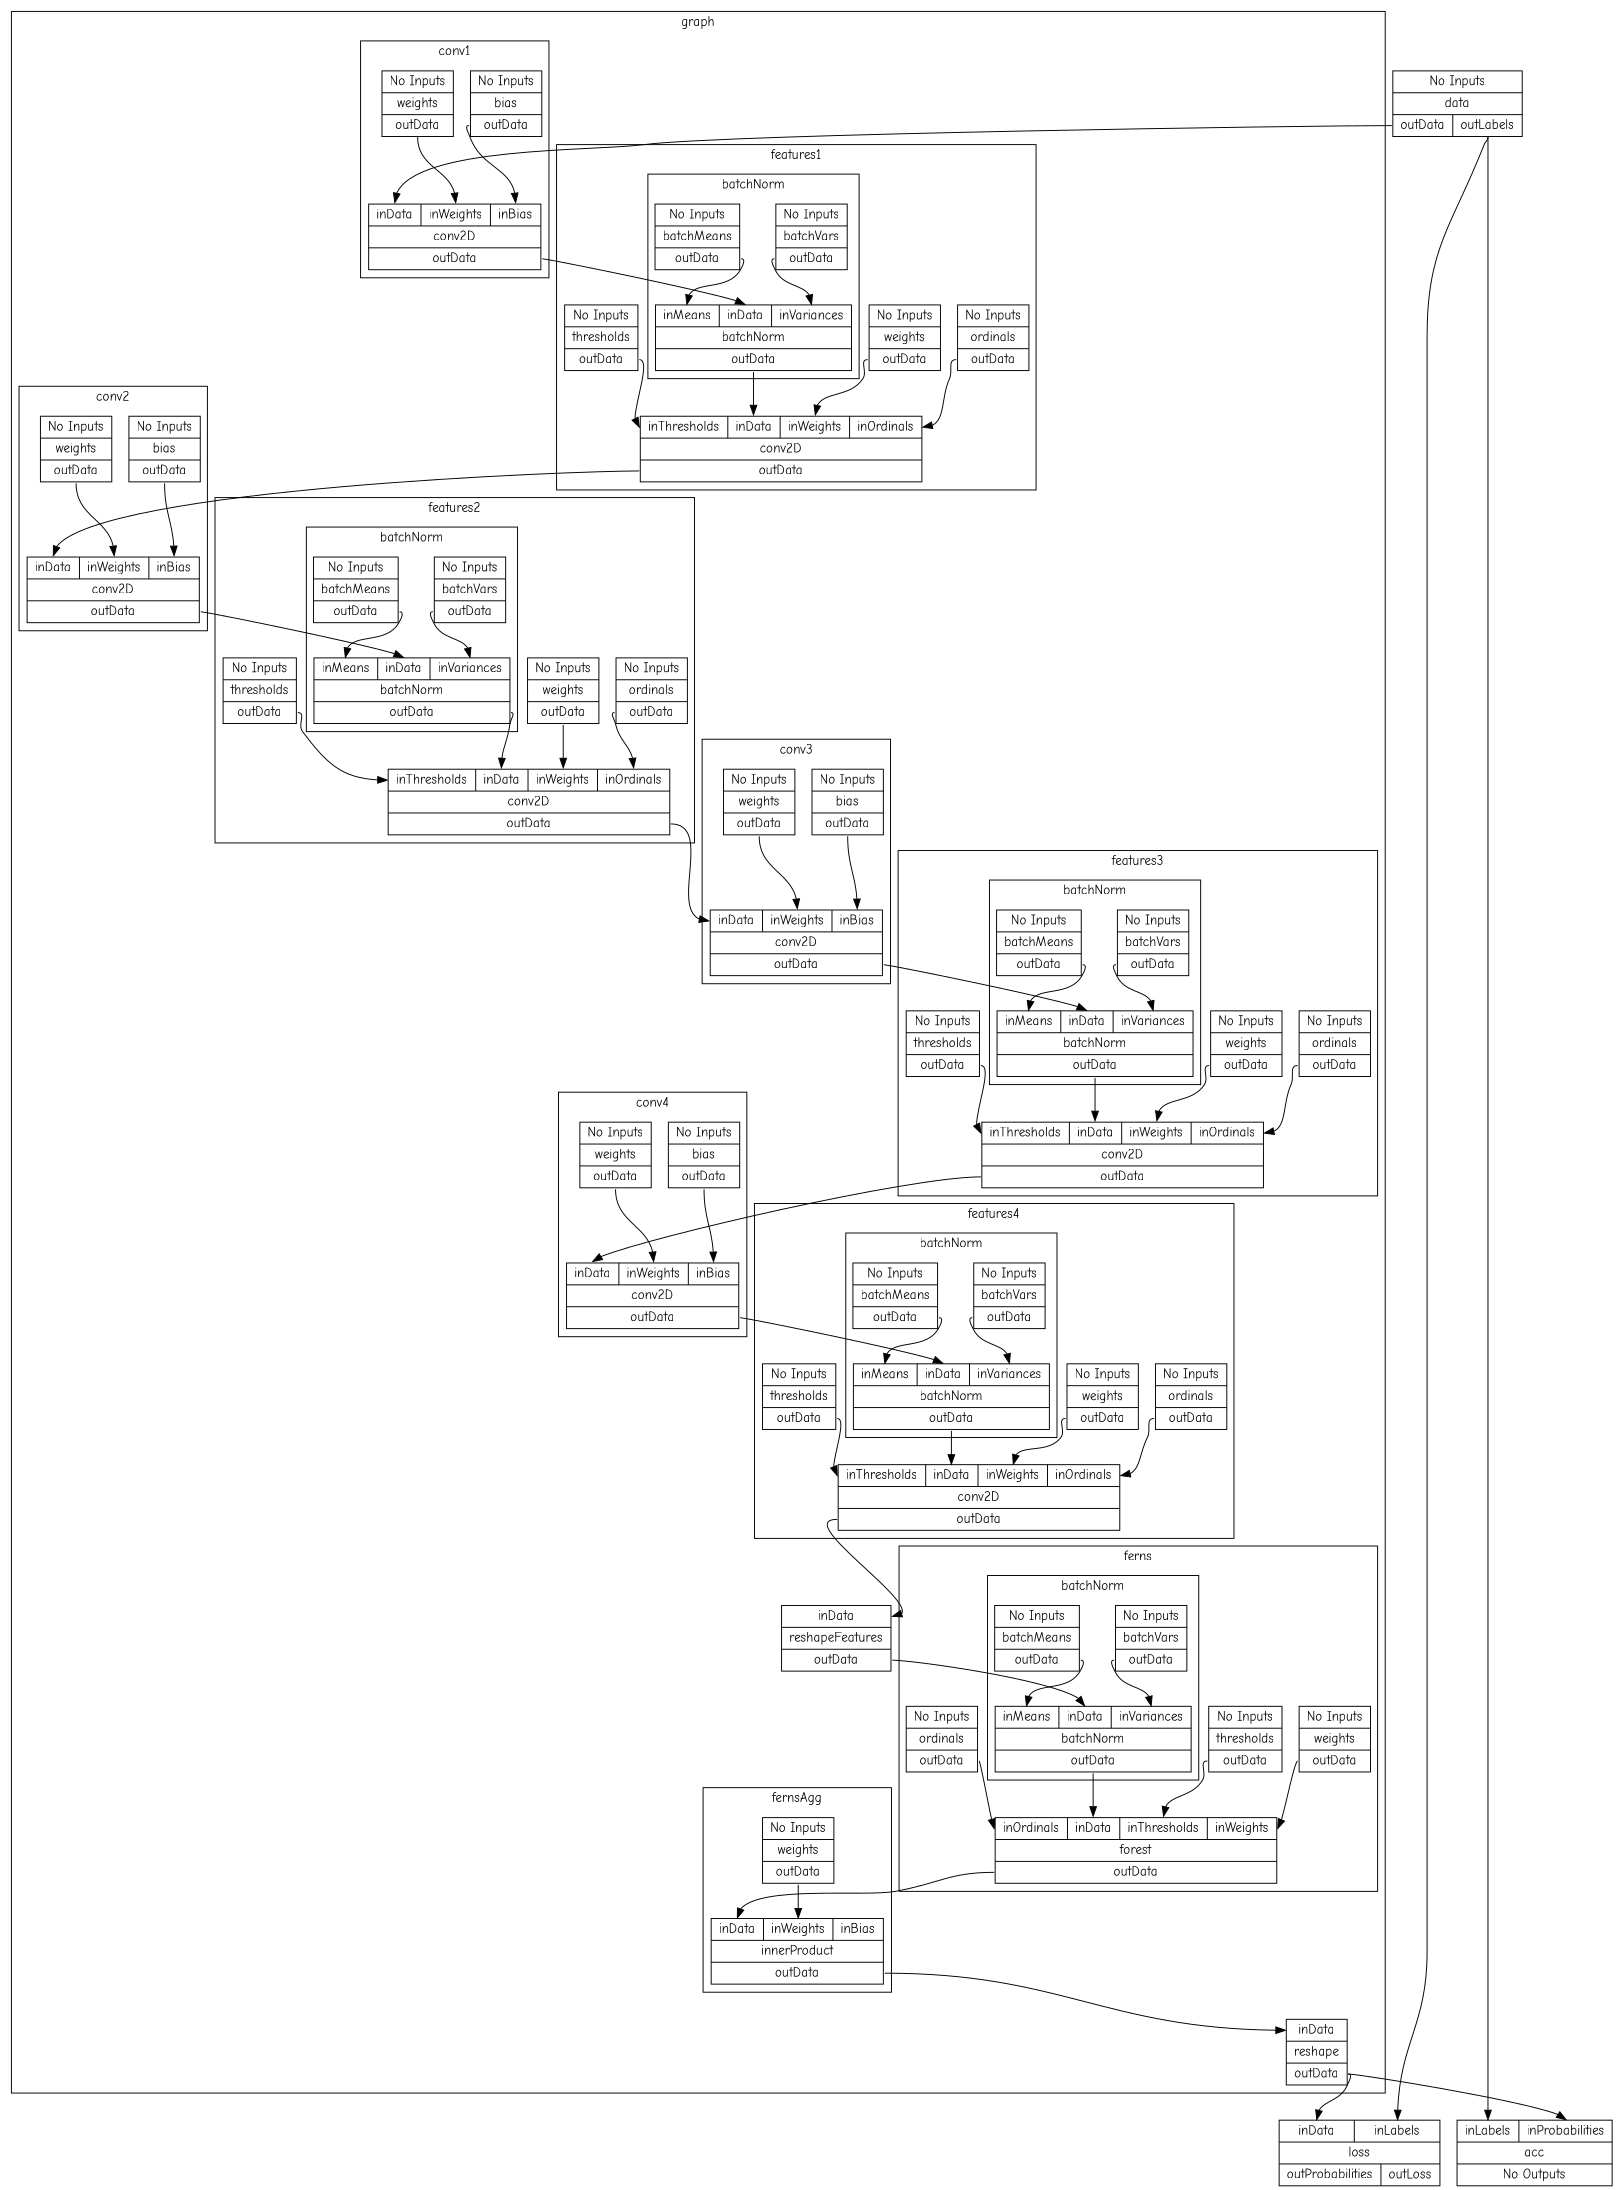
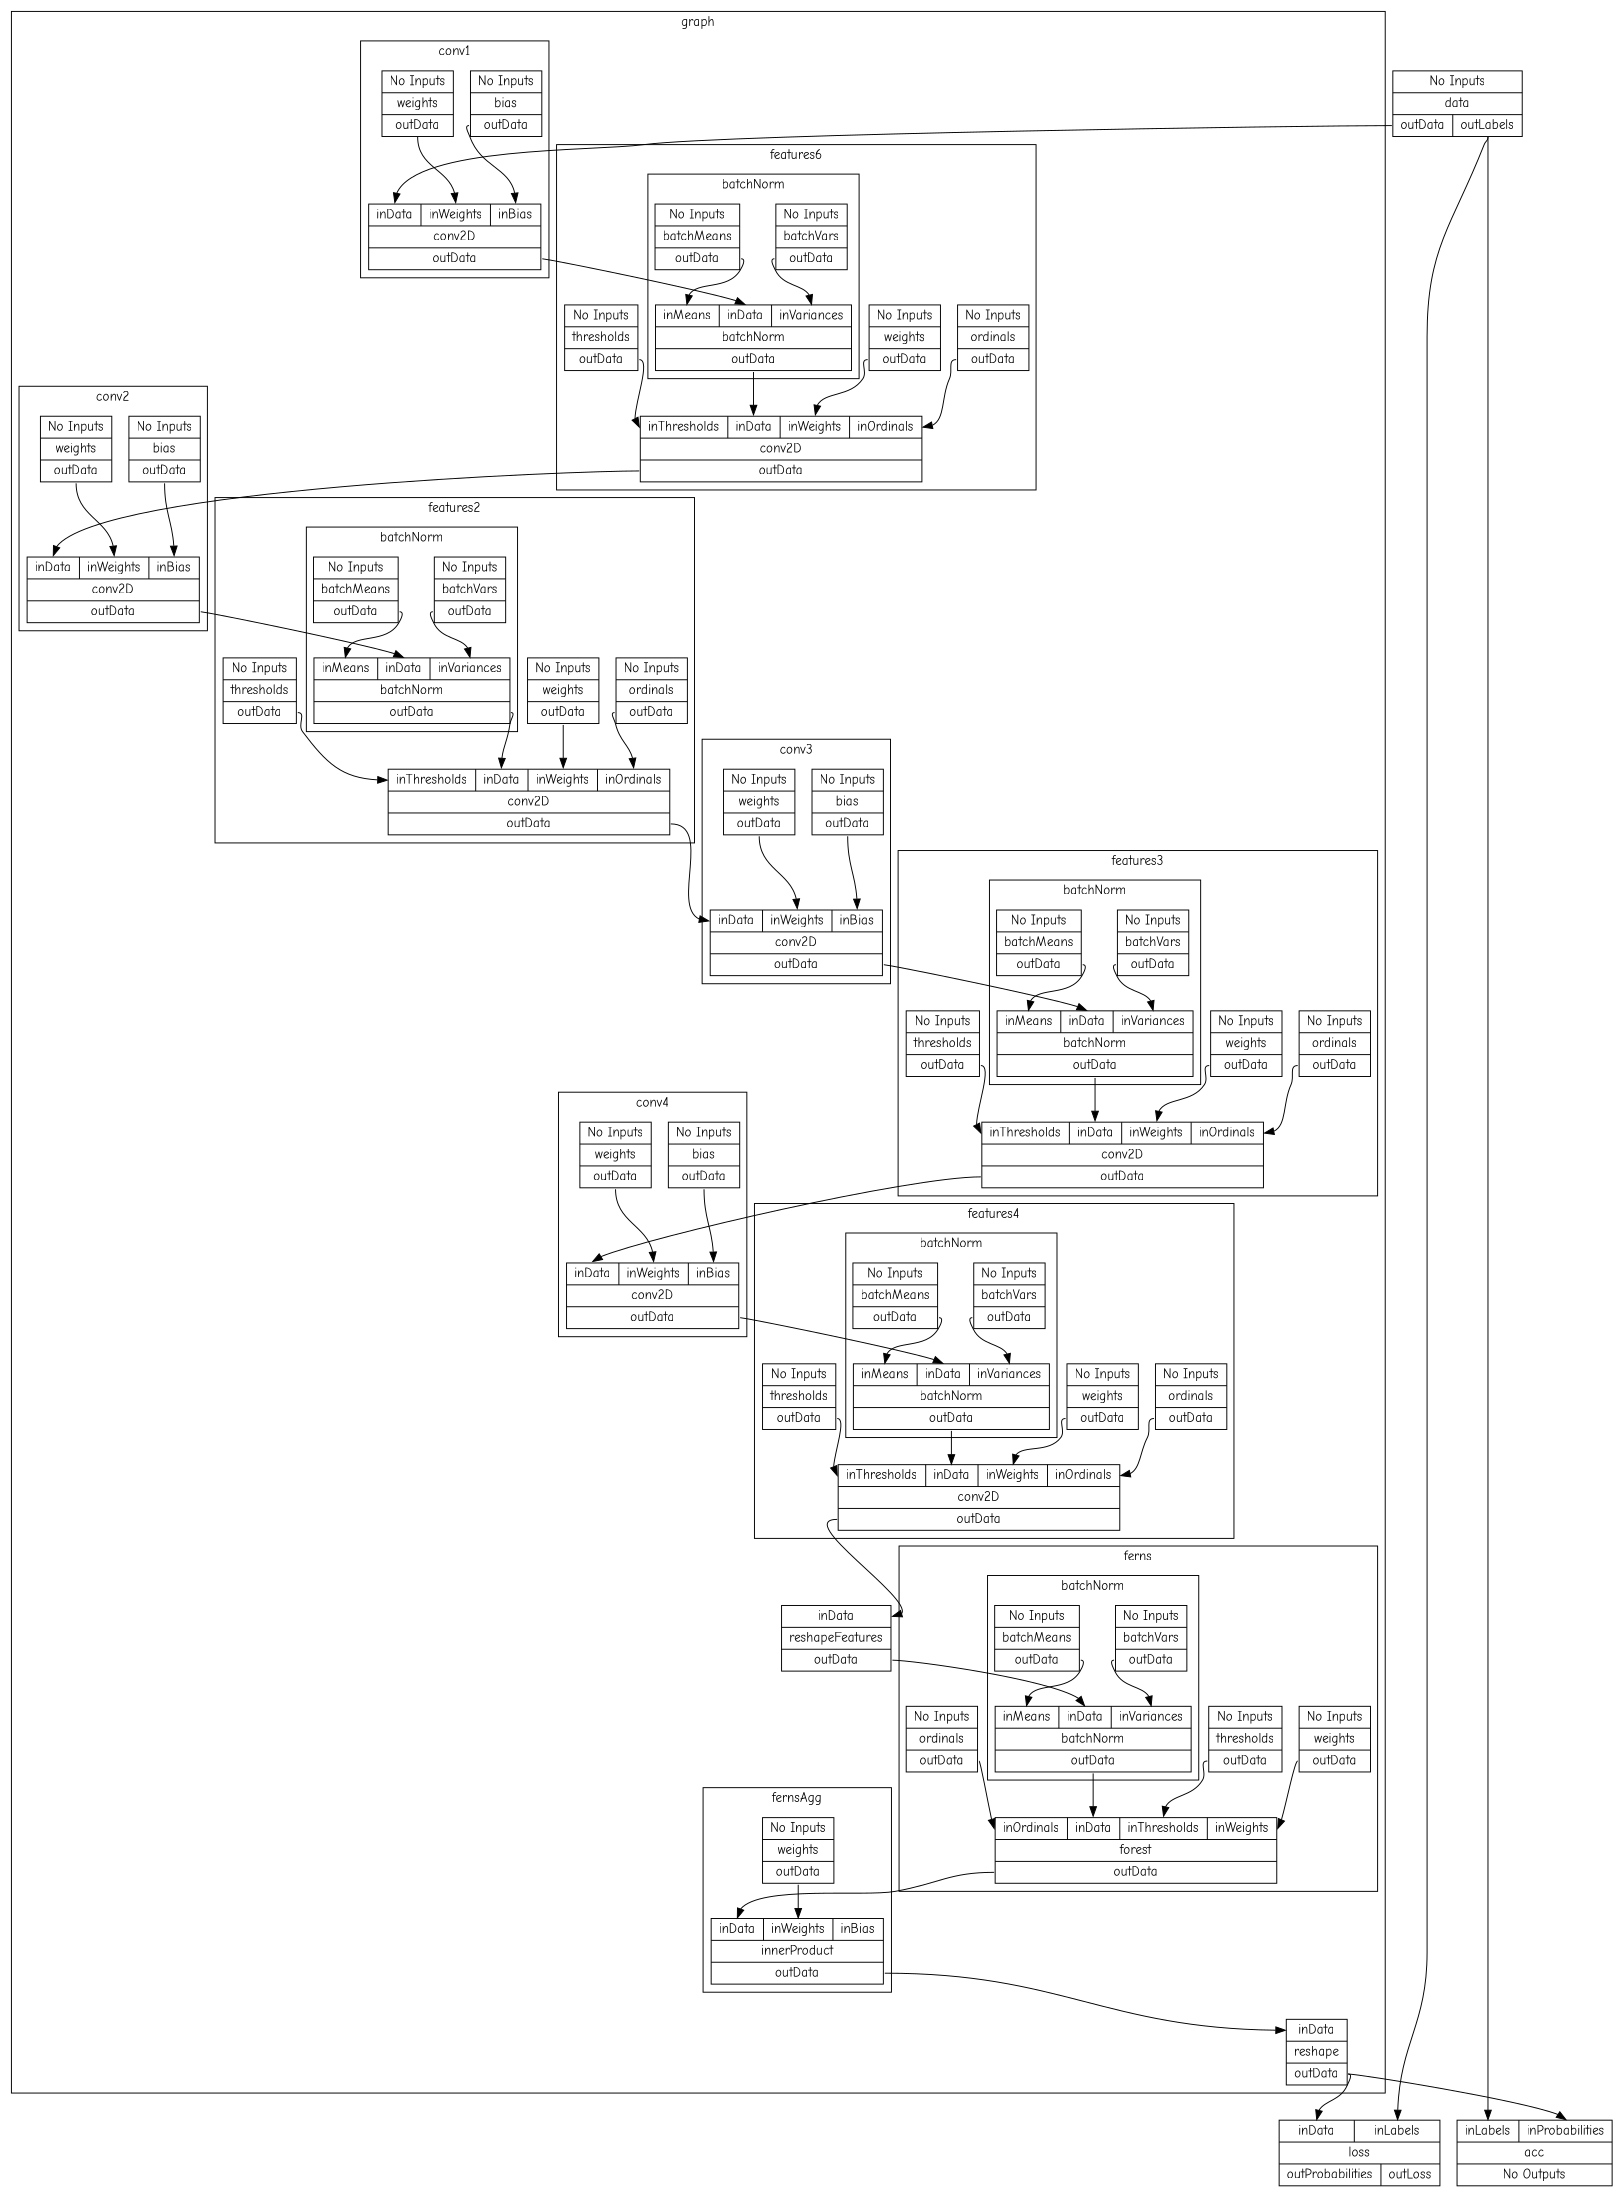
(796, 156) -> (796, 156)
